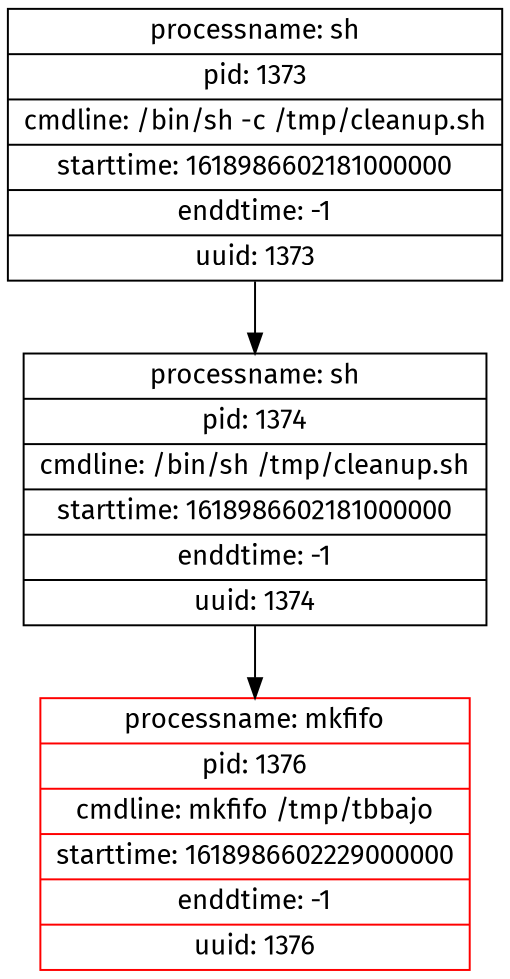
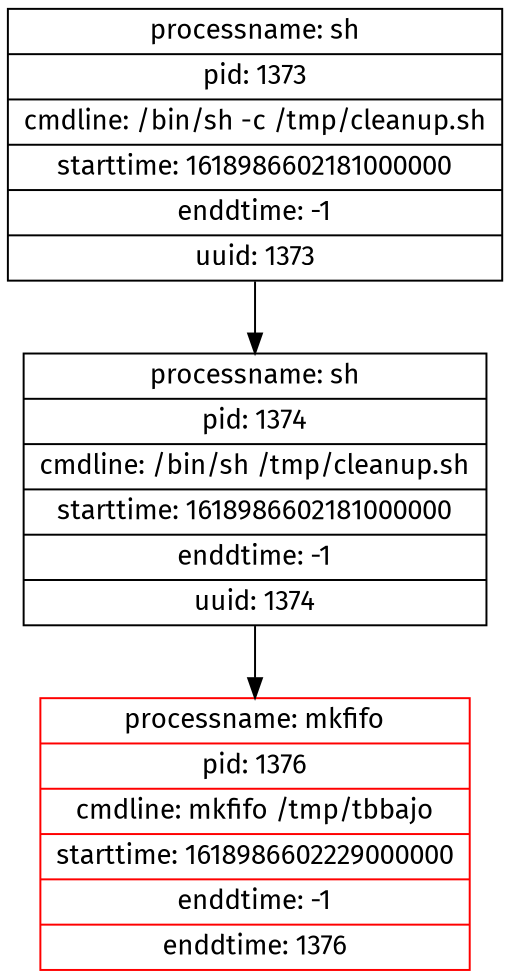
(255, 946) -> (255, 946)
